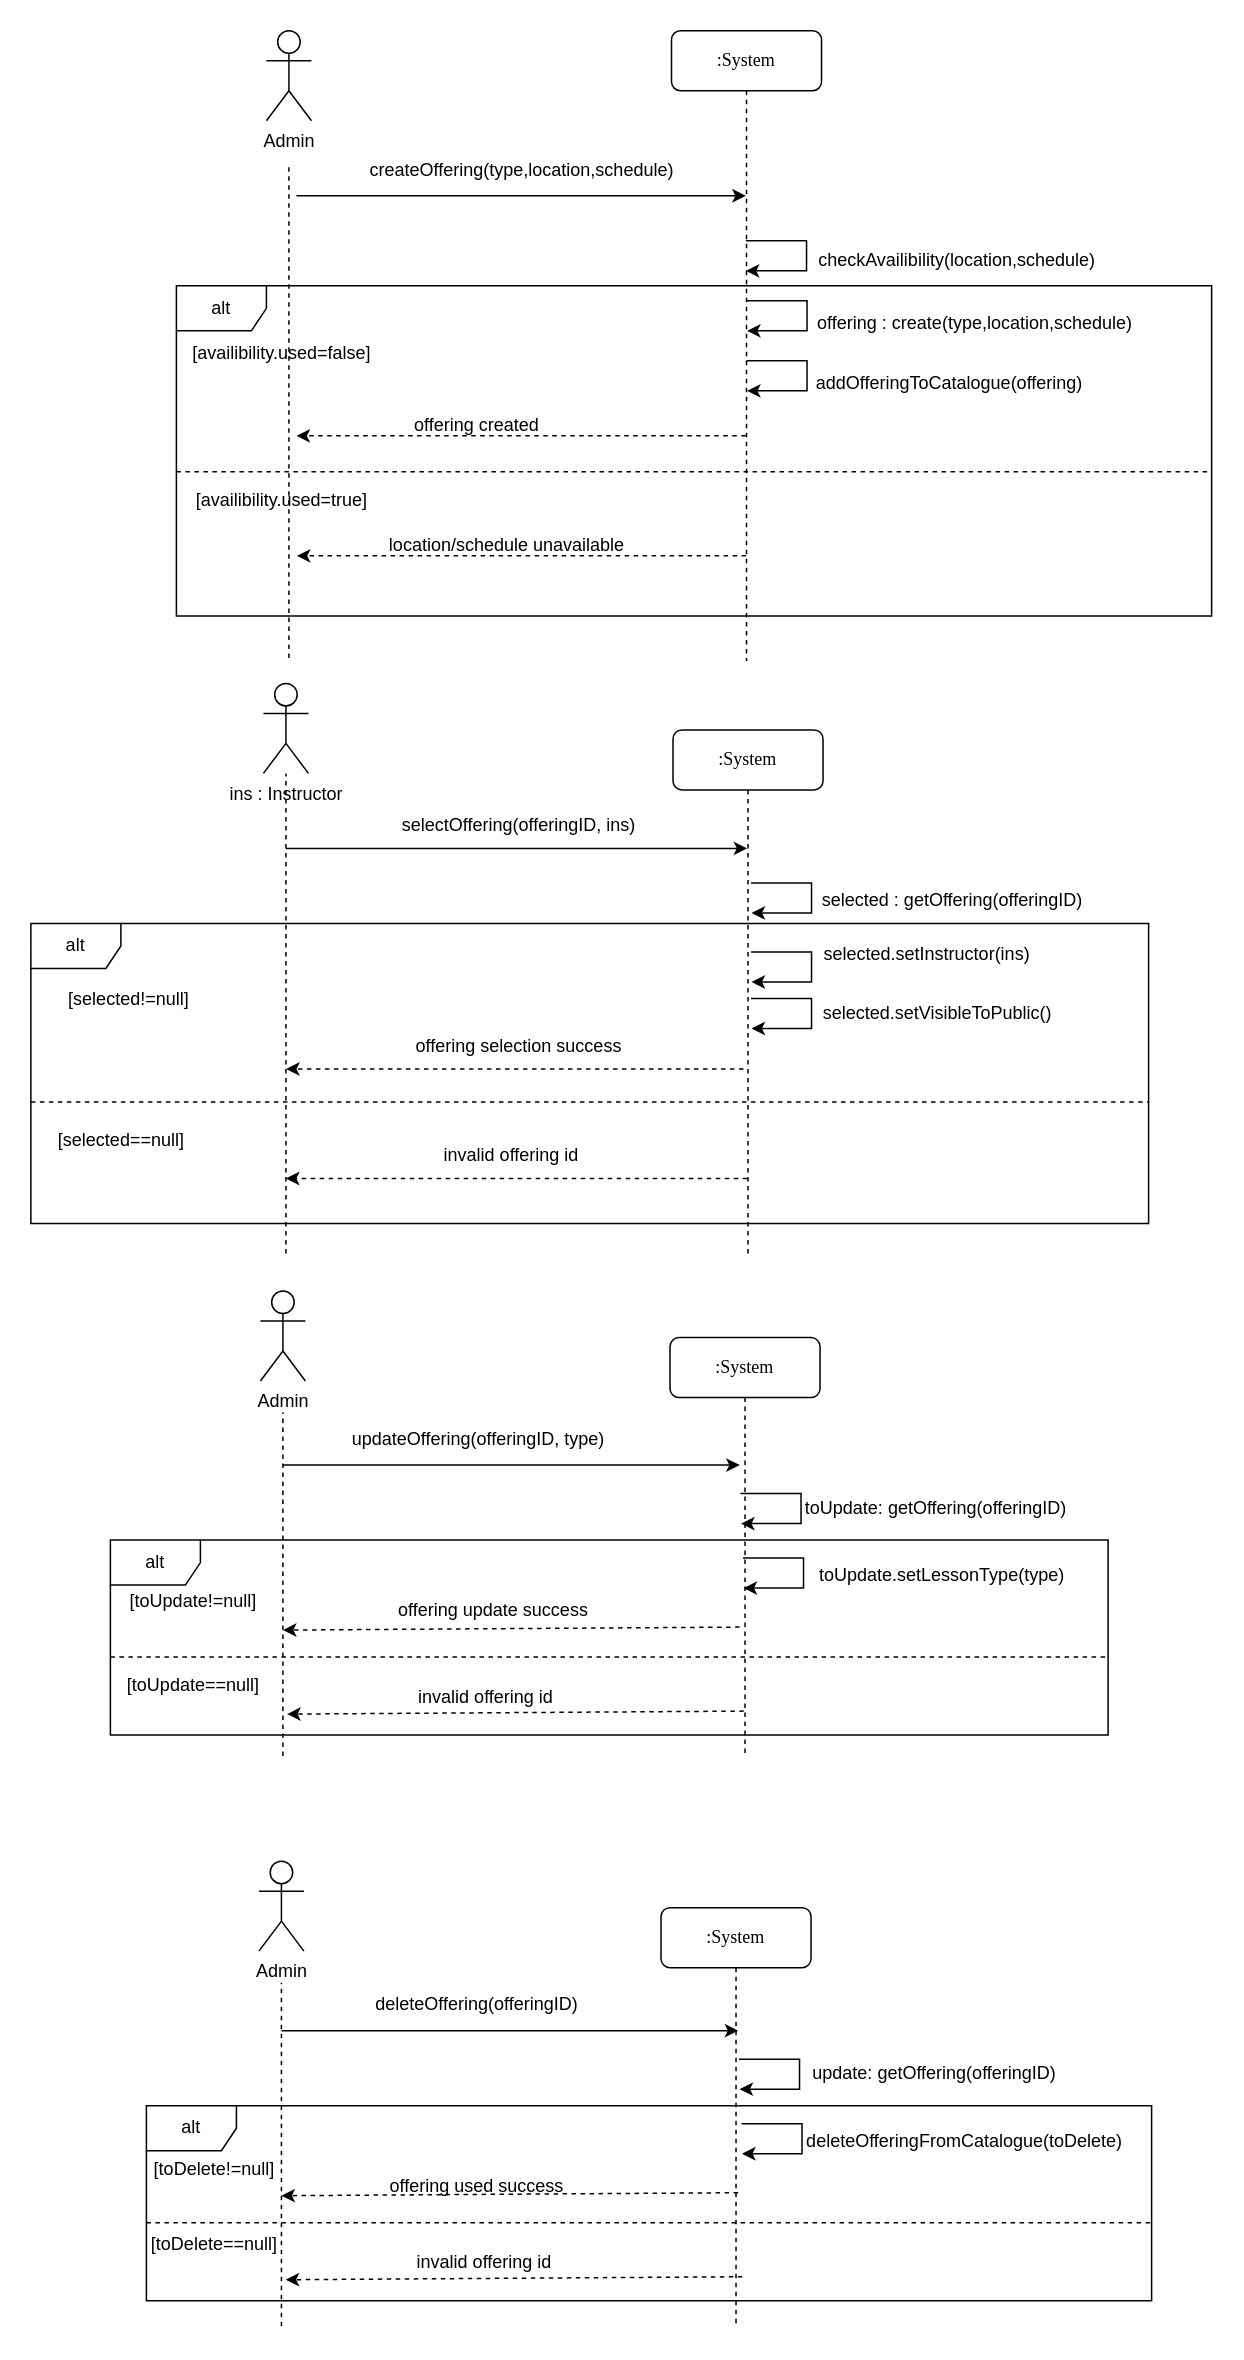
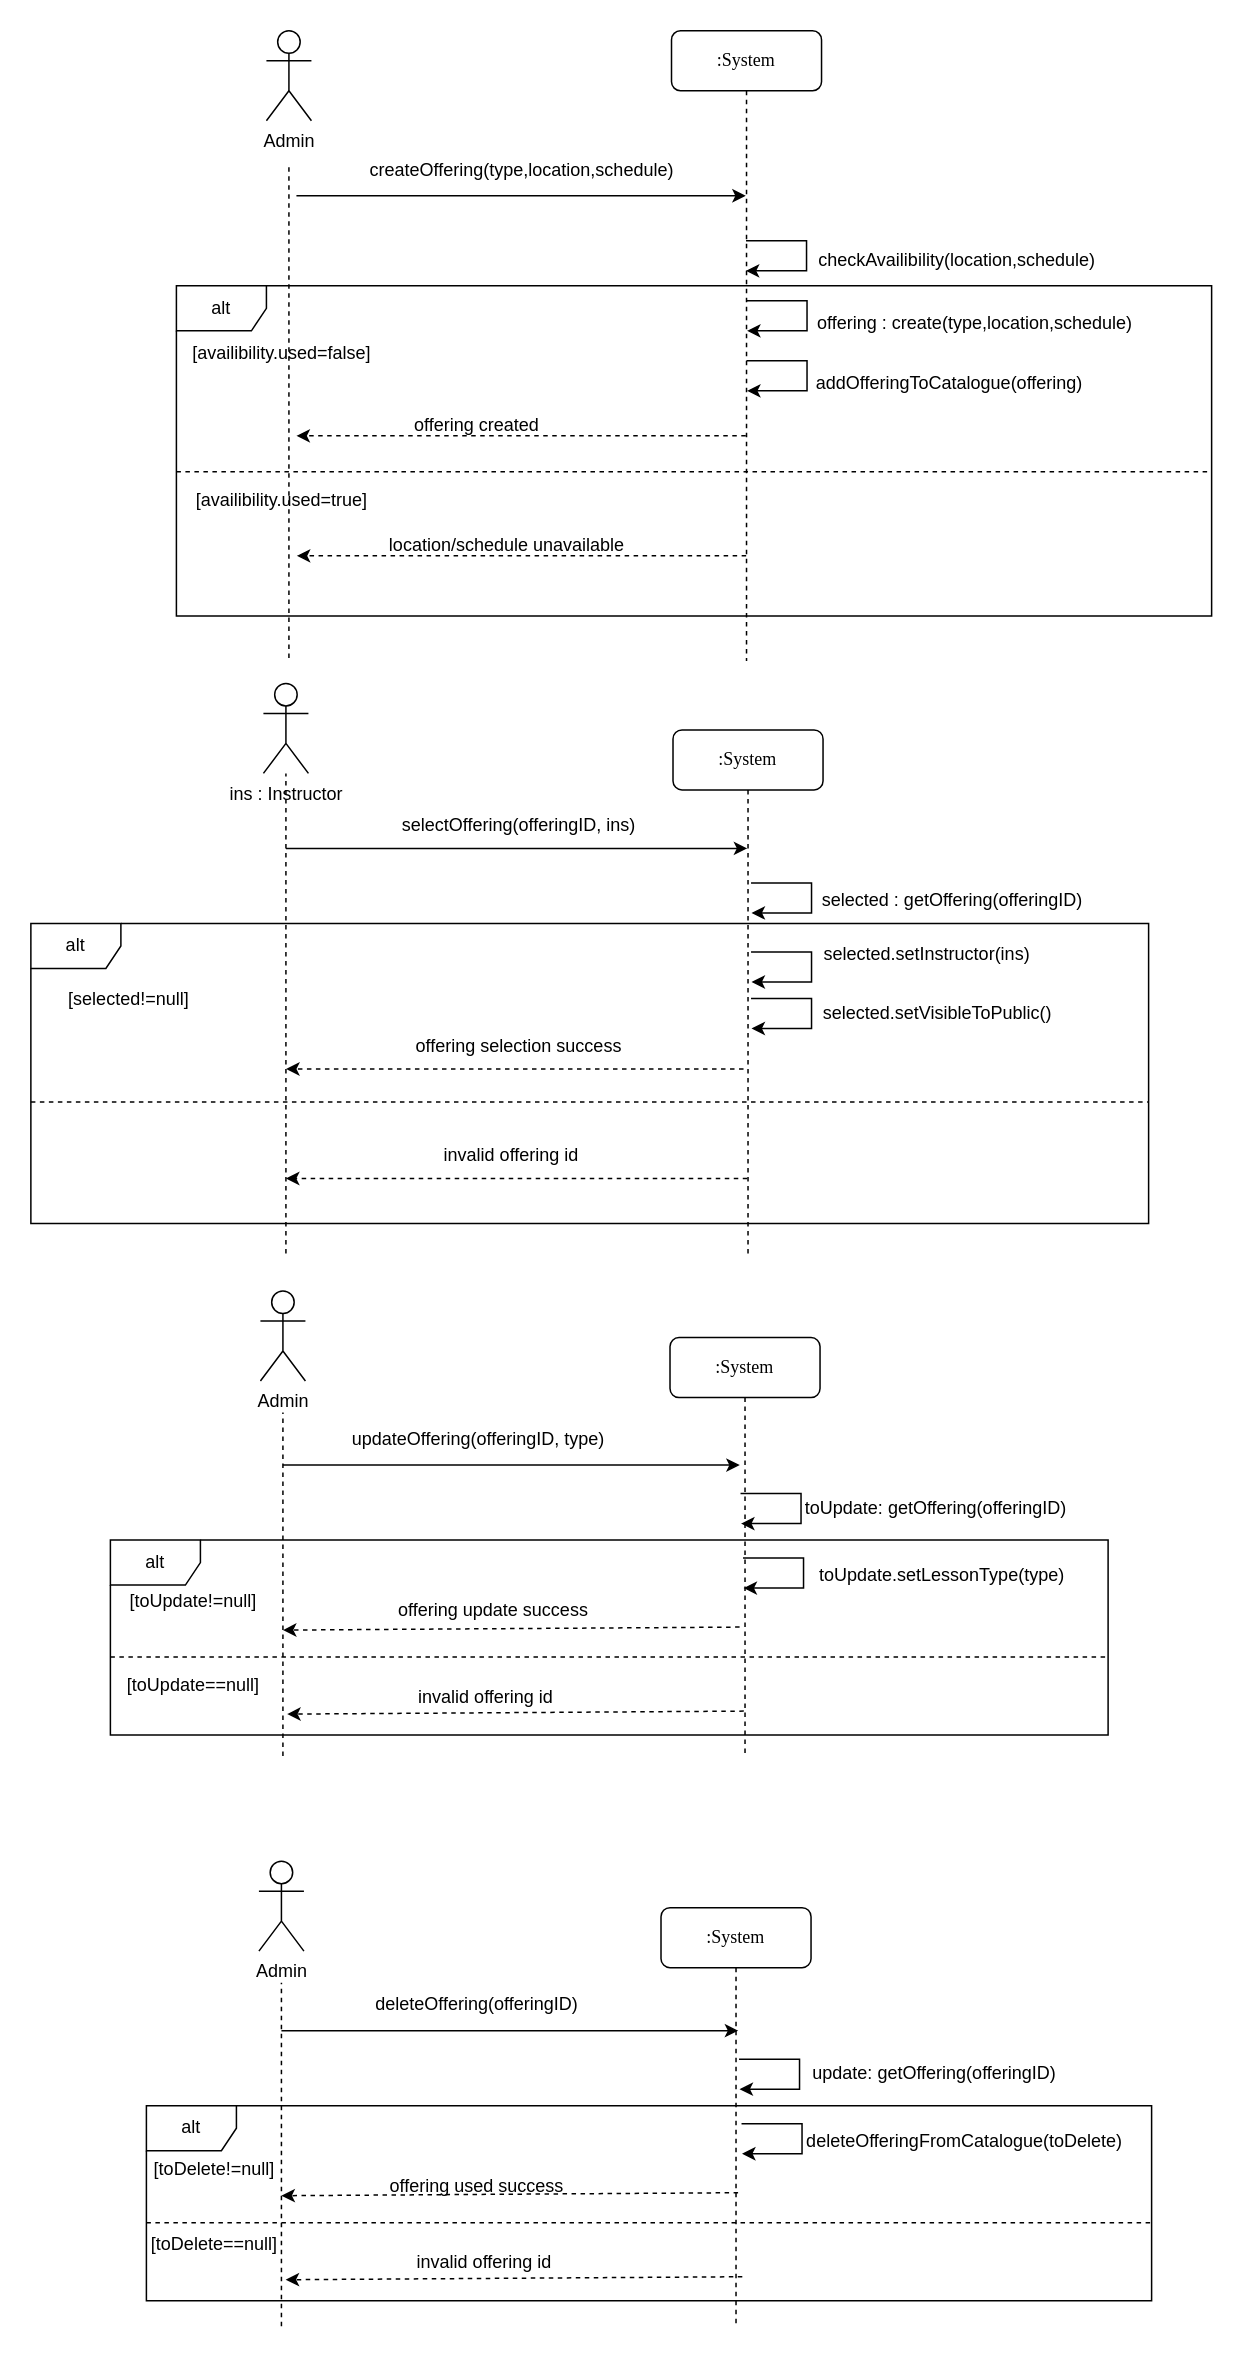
(121, 1141) -> none
